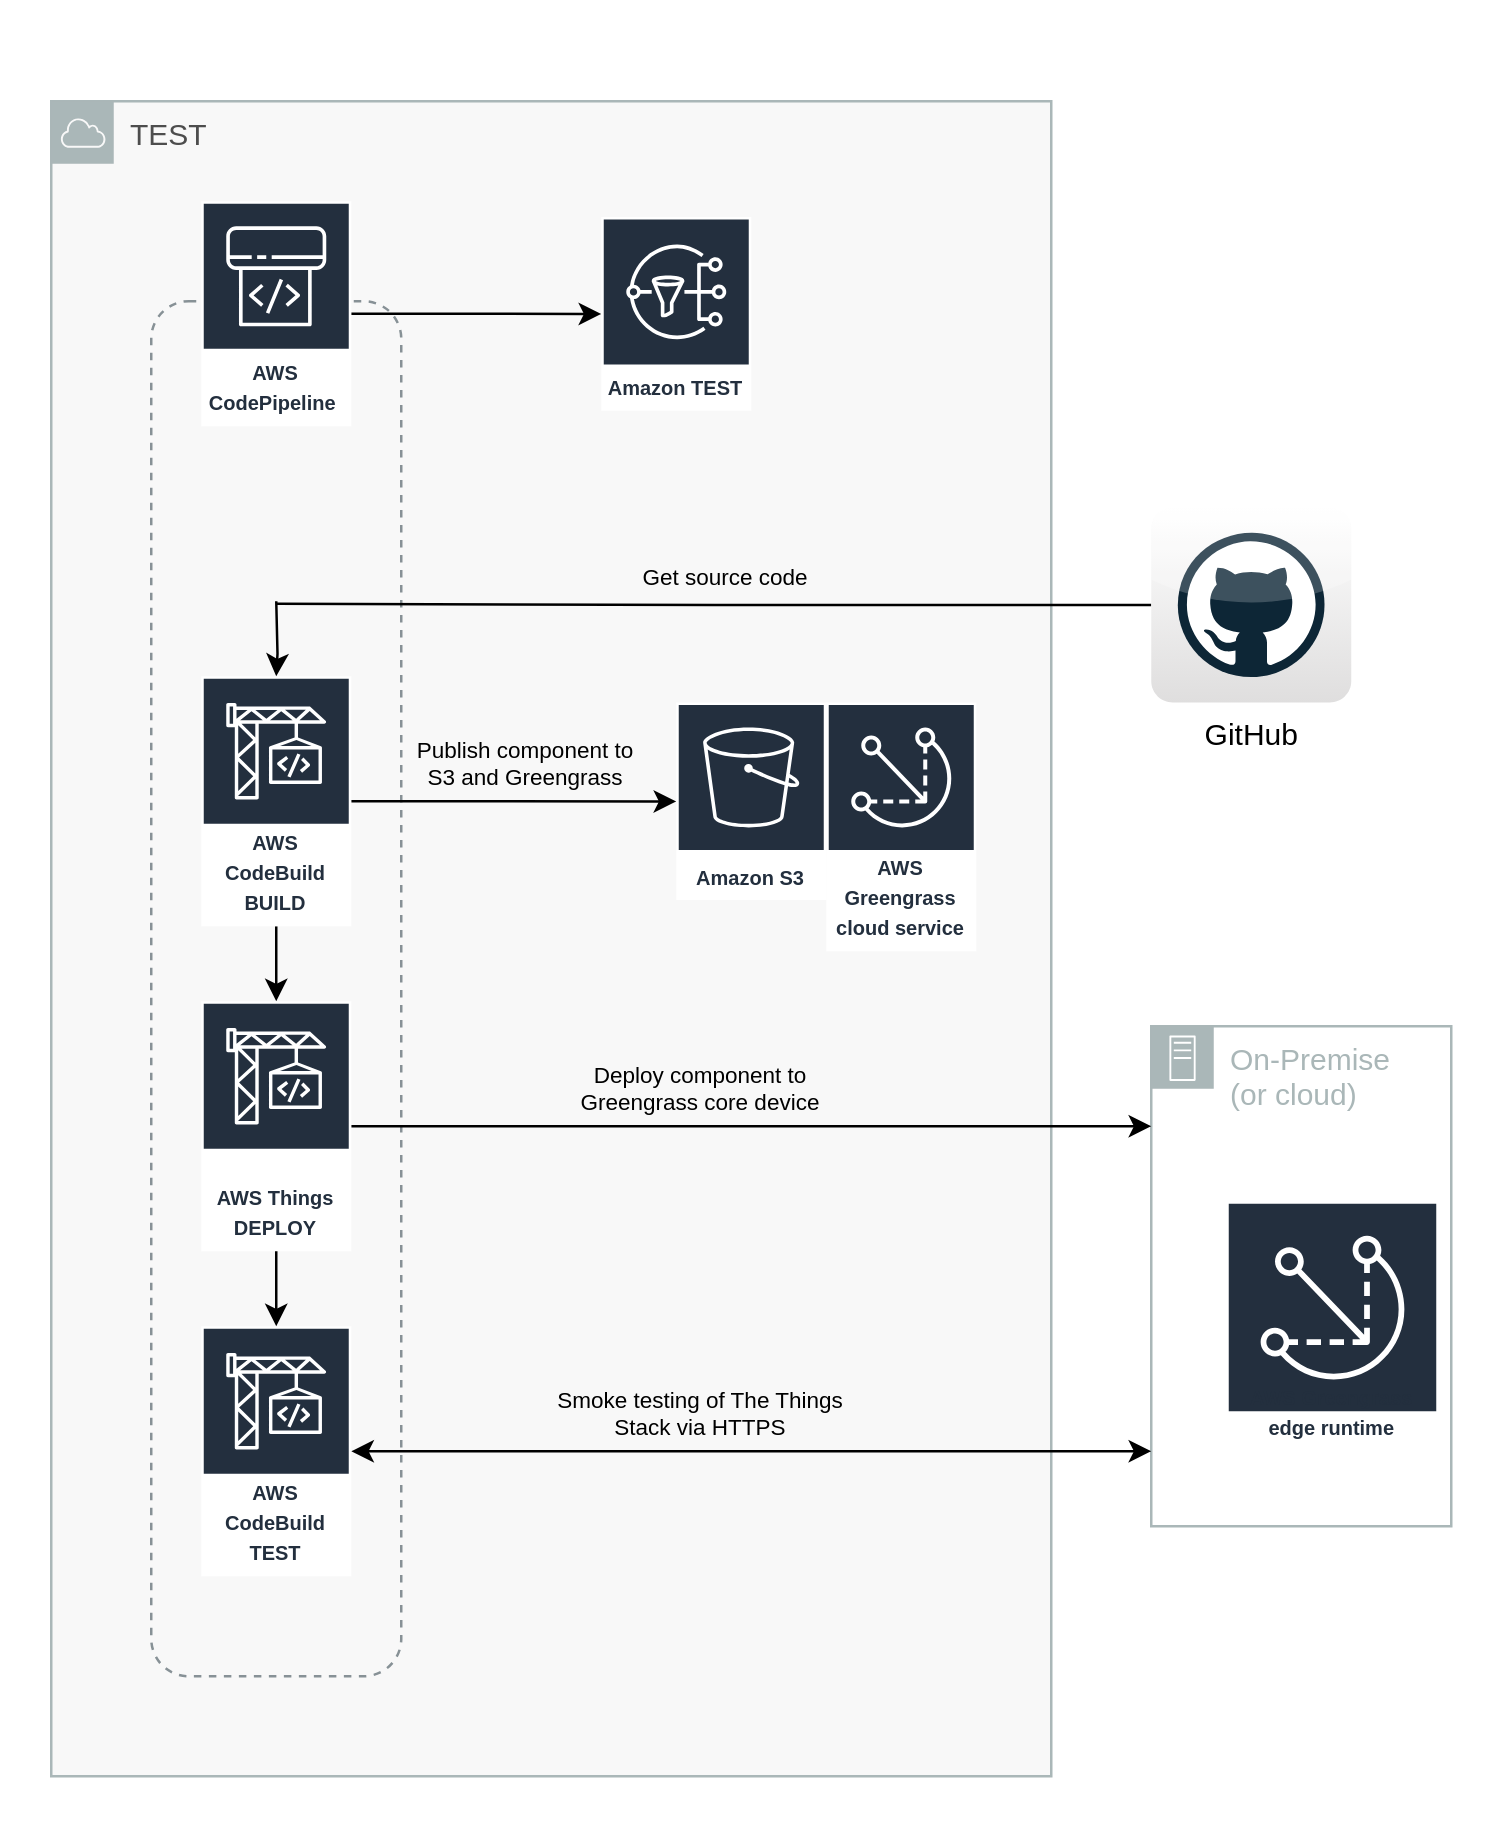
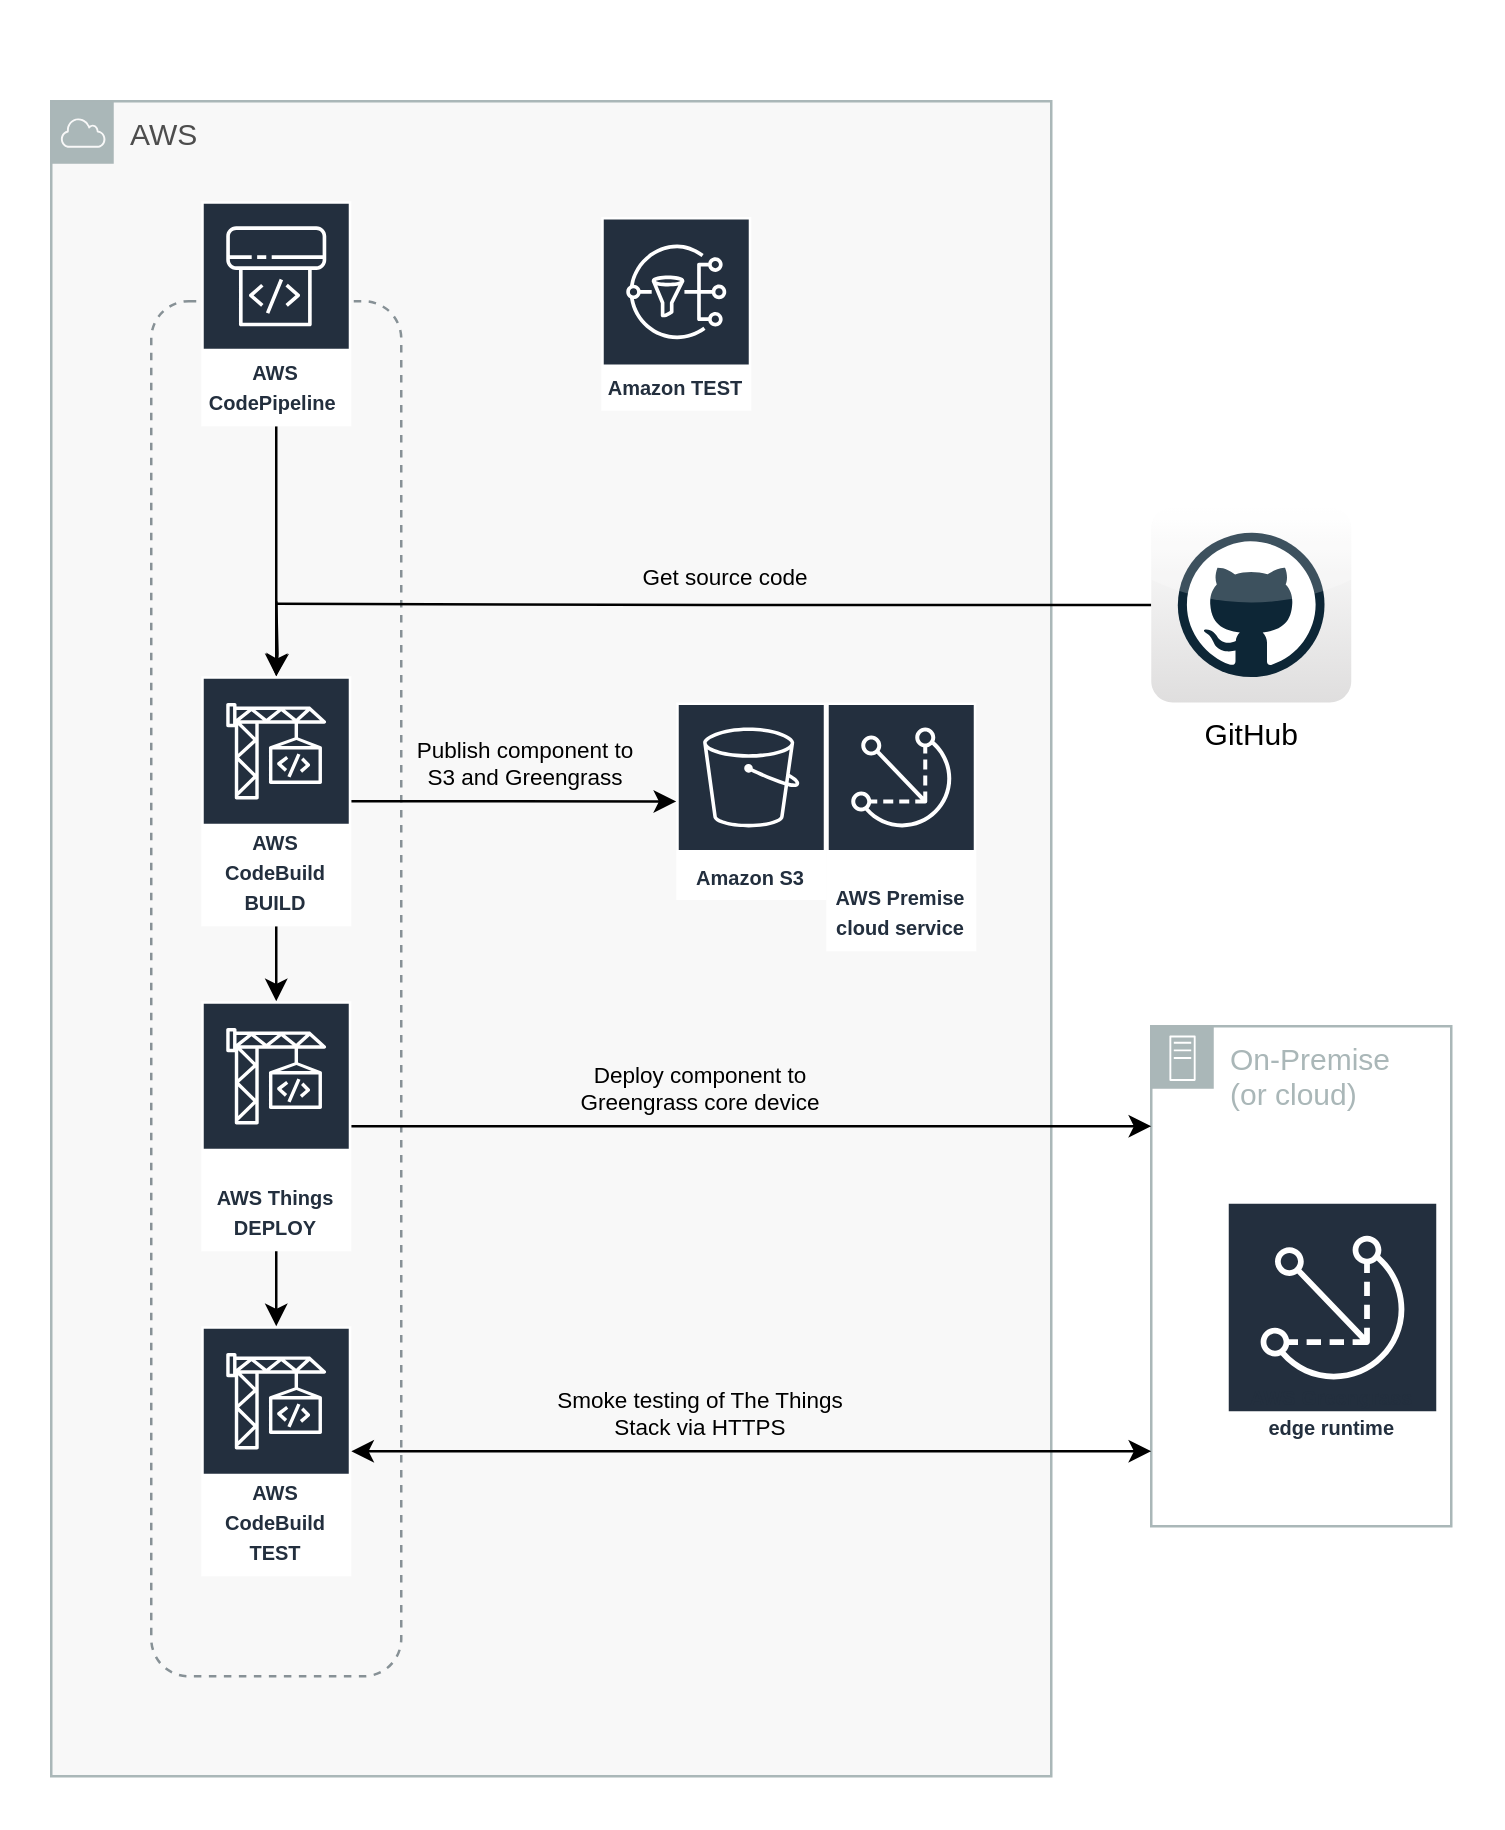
(165, 137) -> (156, 137)
(468, 314) -> (276, 512)
(901, 881) -> (901, 881)
